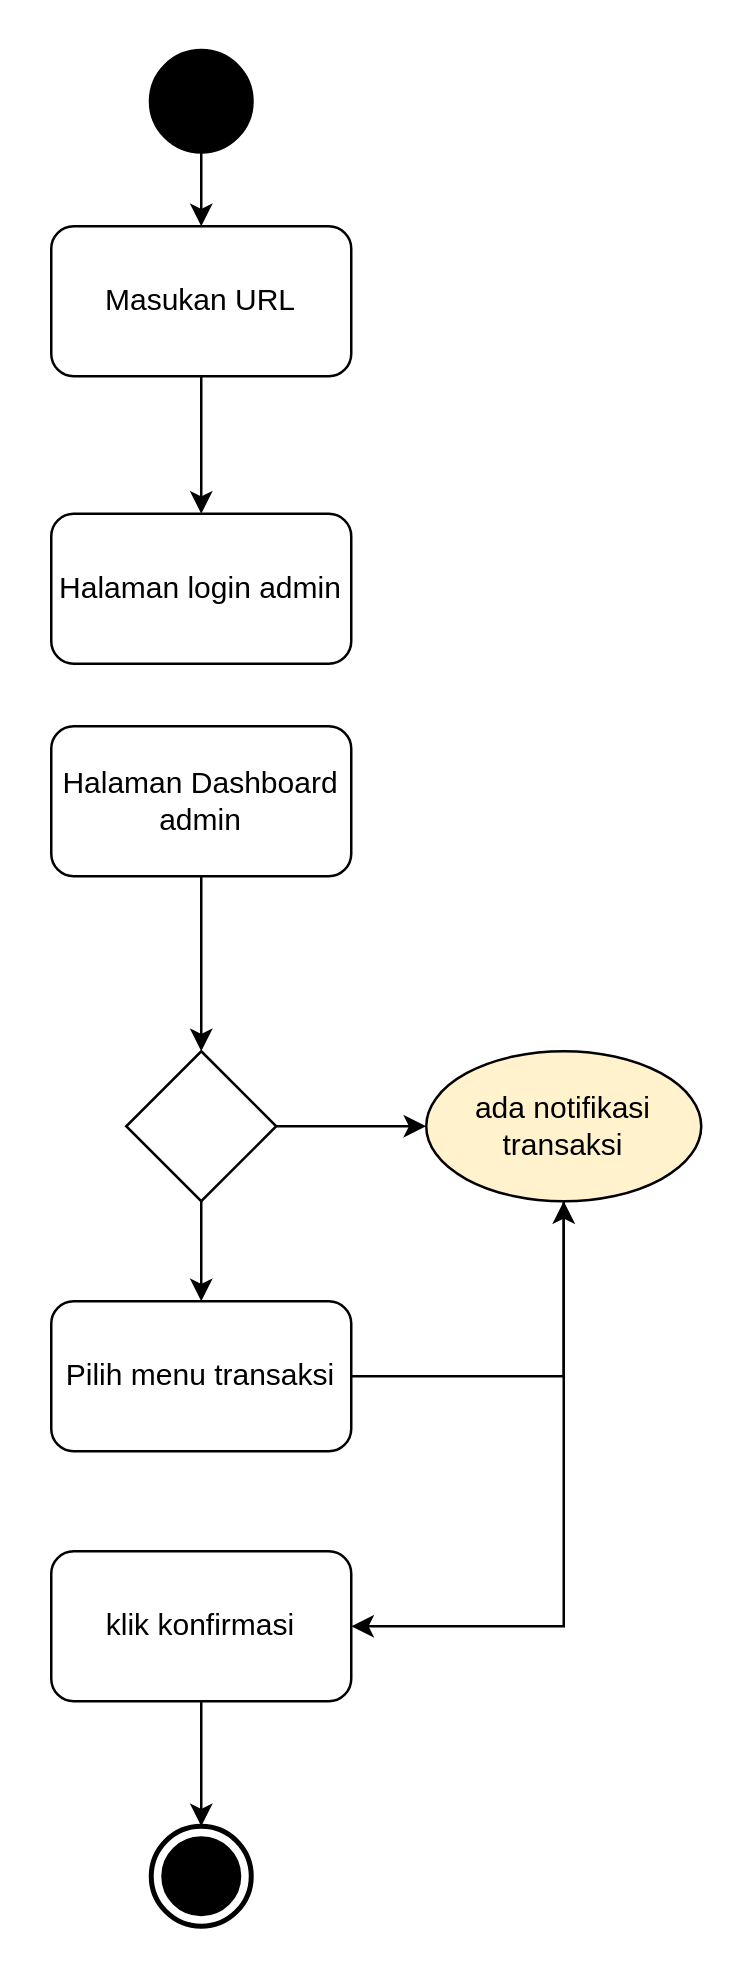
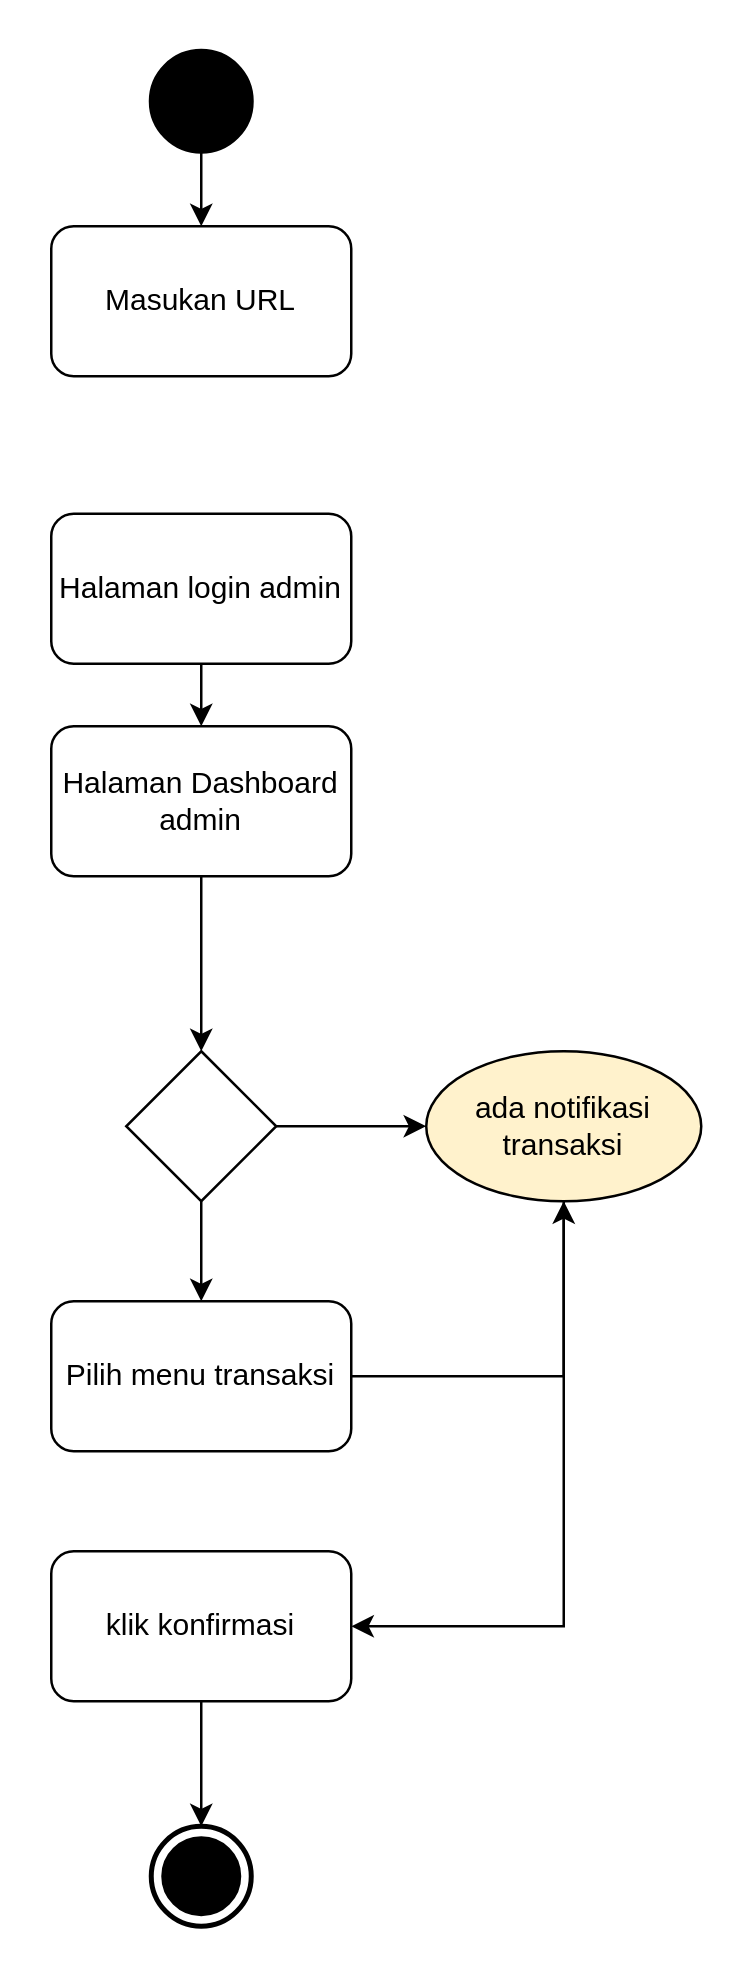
(201, 437) -> none
none -> (201, 704)
